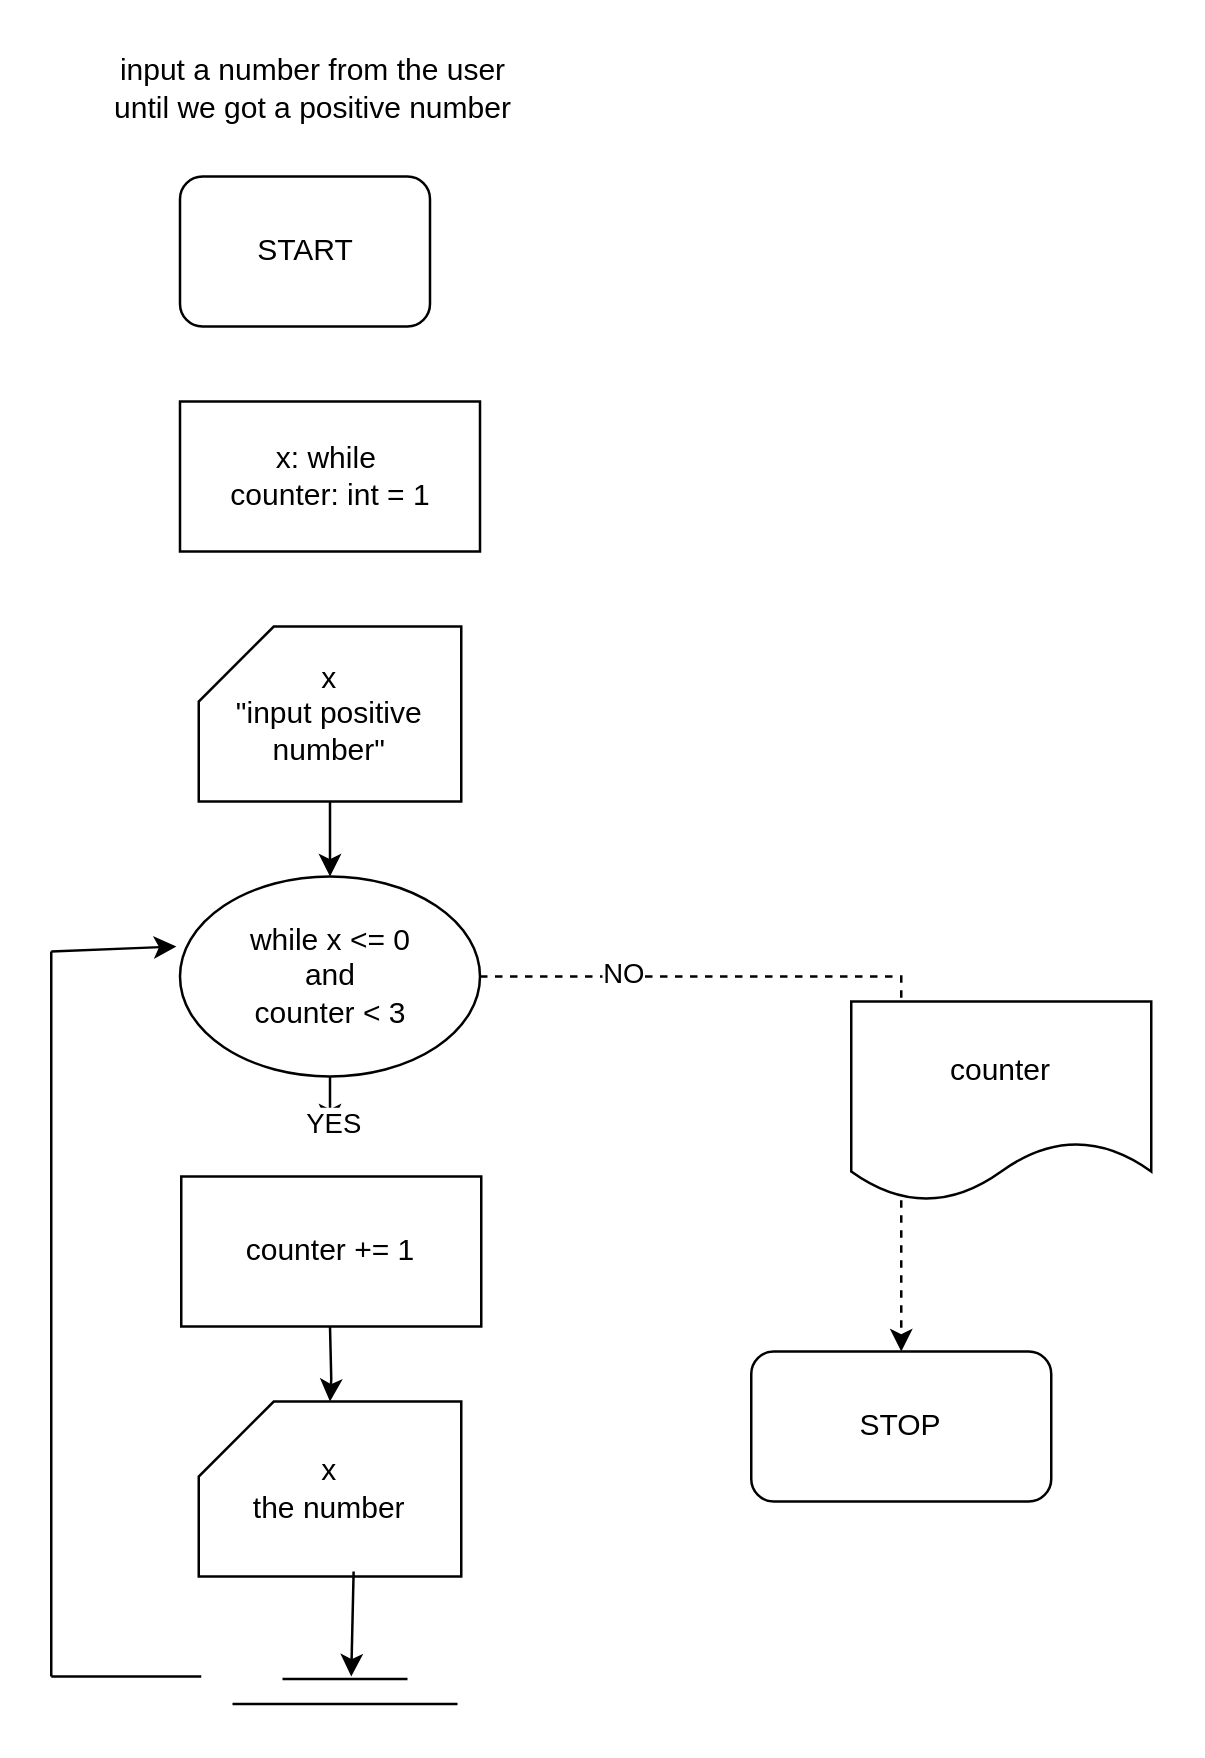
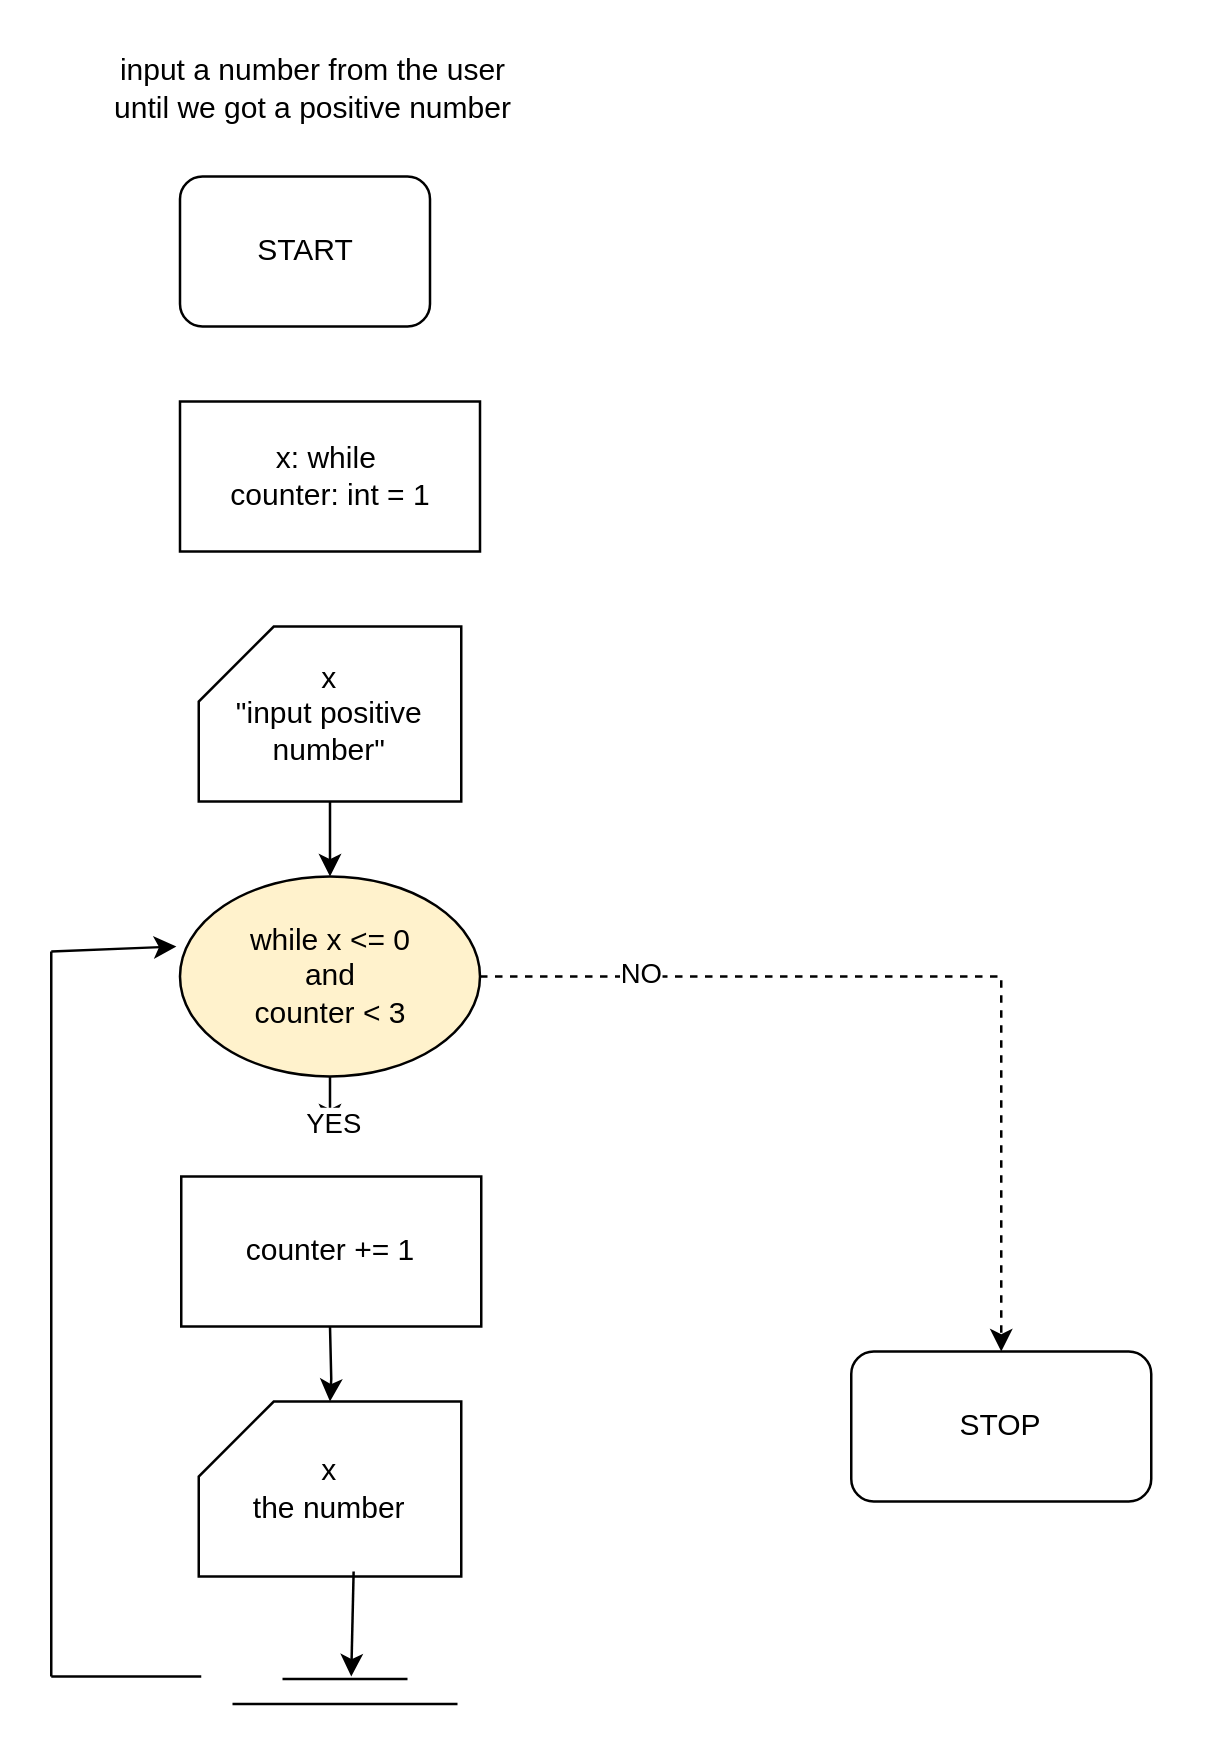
(330, 976) -> (330, 976)
(1001, 1101) -> none
(901, 1426) -> (1001, 1426)
